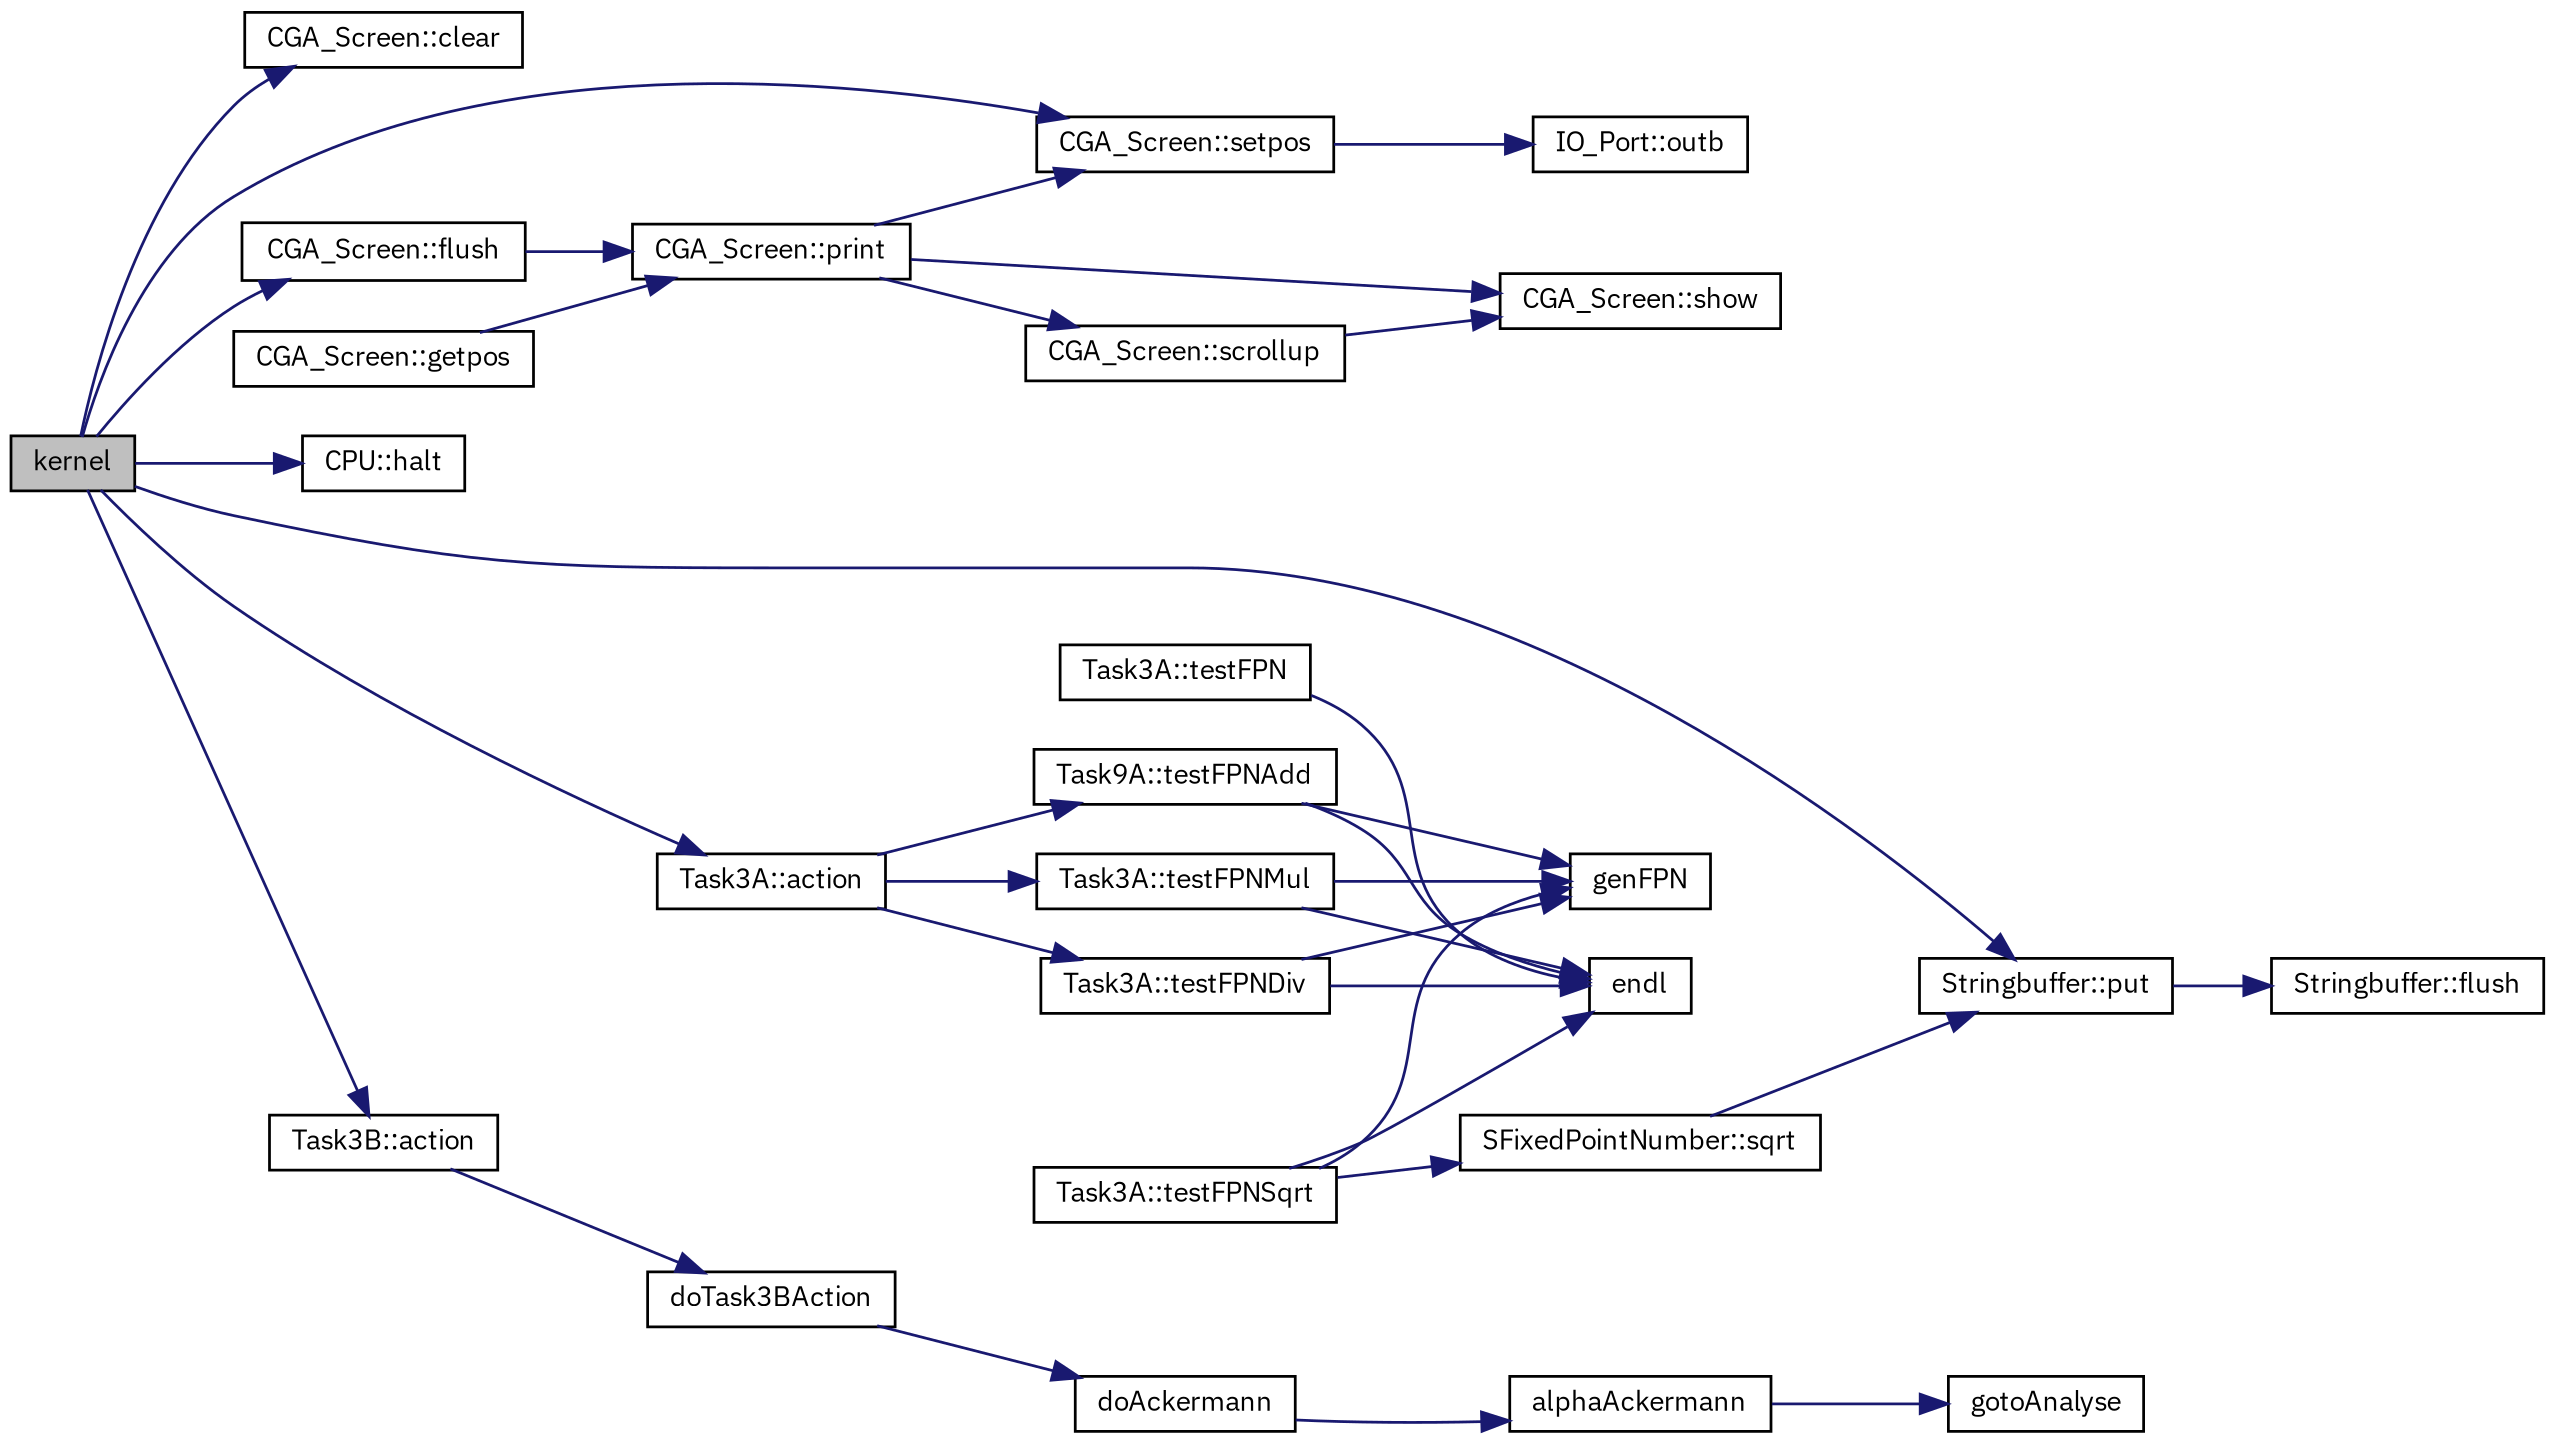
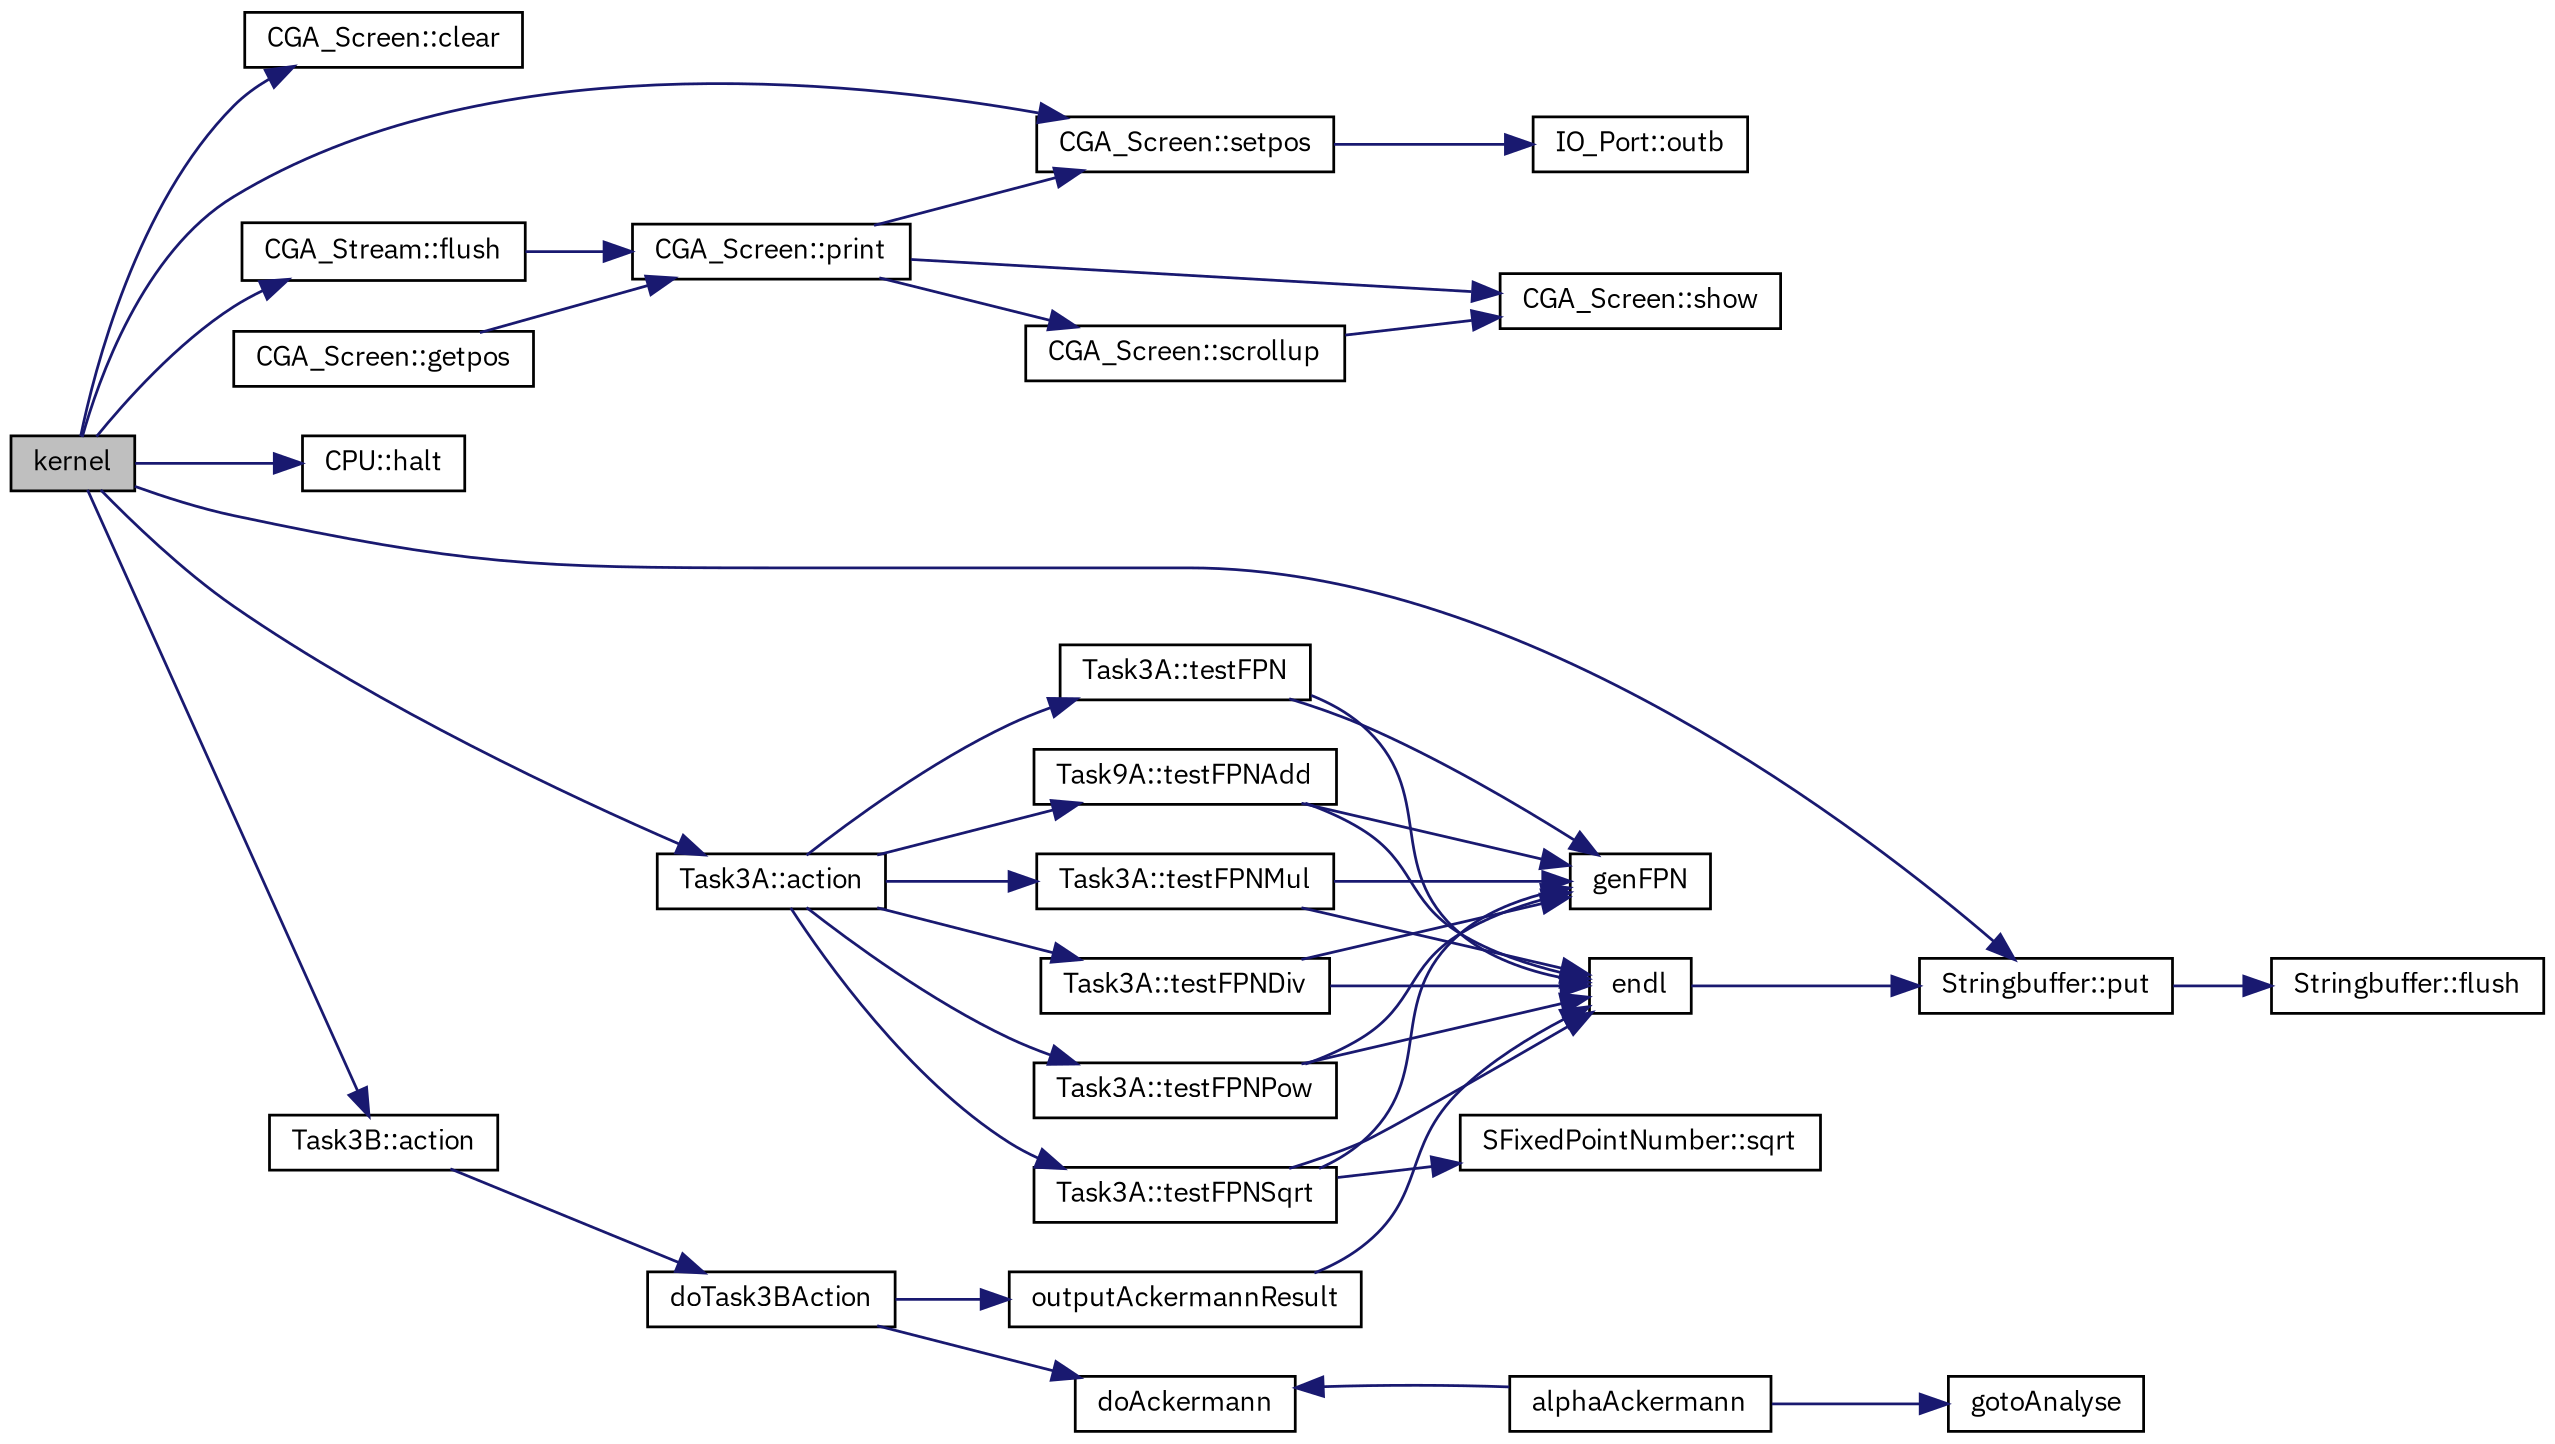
(384, 252) -> (384, 252)
none -> (1436, 760)
none -> (923, 773)
none -> (900, 1048)
(1830, 1069) -> (1792, 986)
none -> (1185, 1090)
none -> (1185, 1299)
(1389, 1422) -> (1416, 1385)
